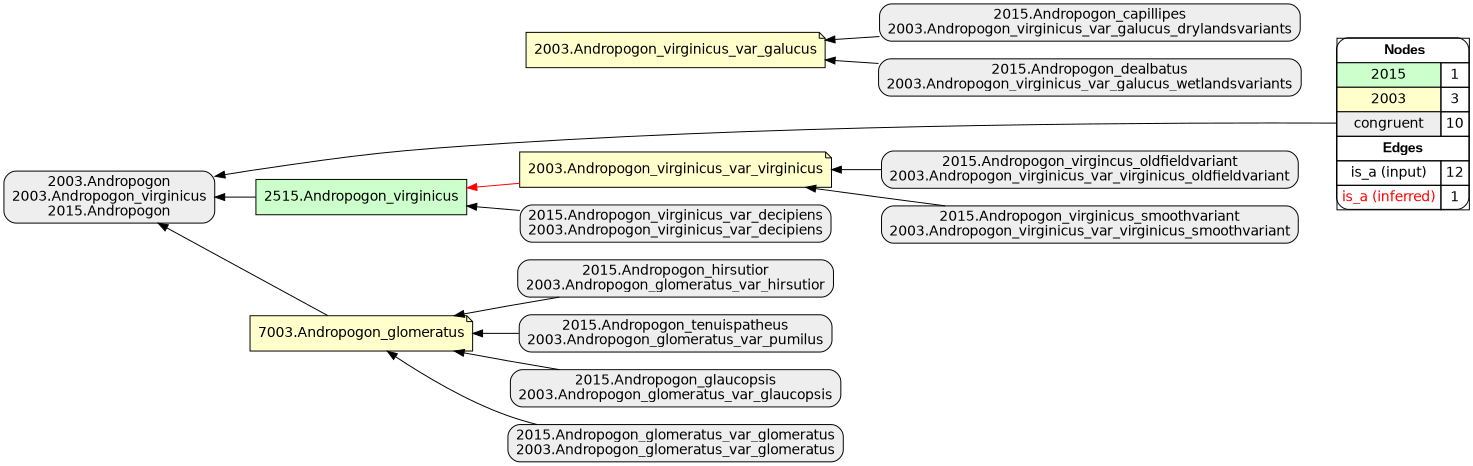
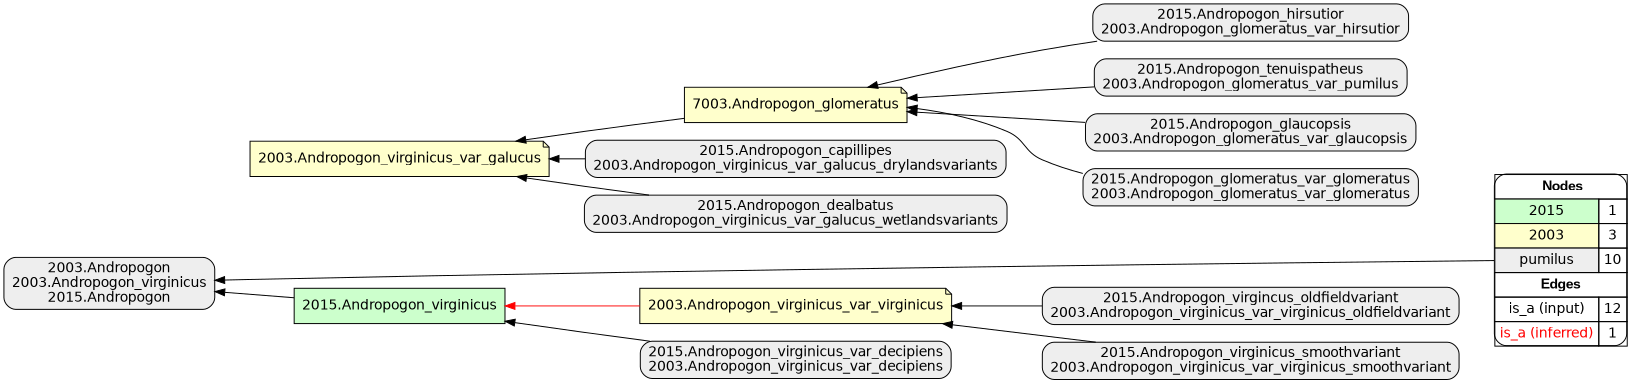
(1389, 124) -> (1547, 260)
(361, 197) -> (400, 306)
(247, 272) -> (605, 129)
